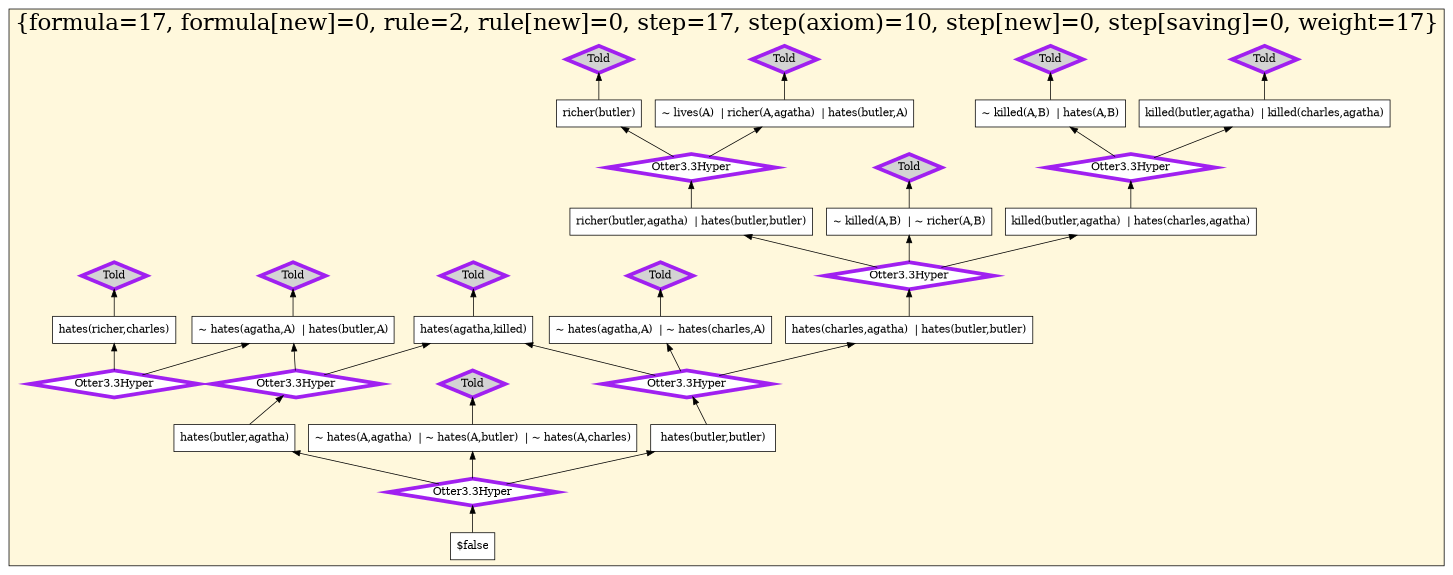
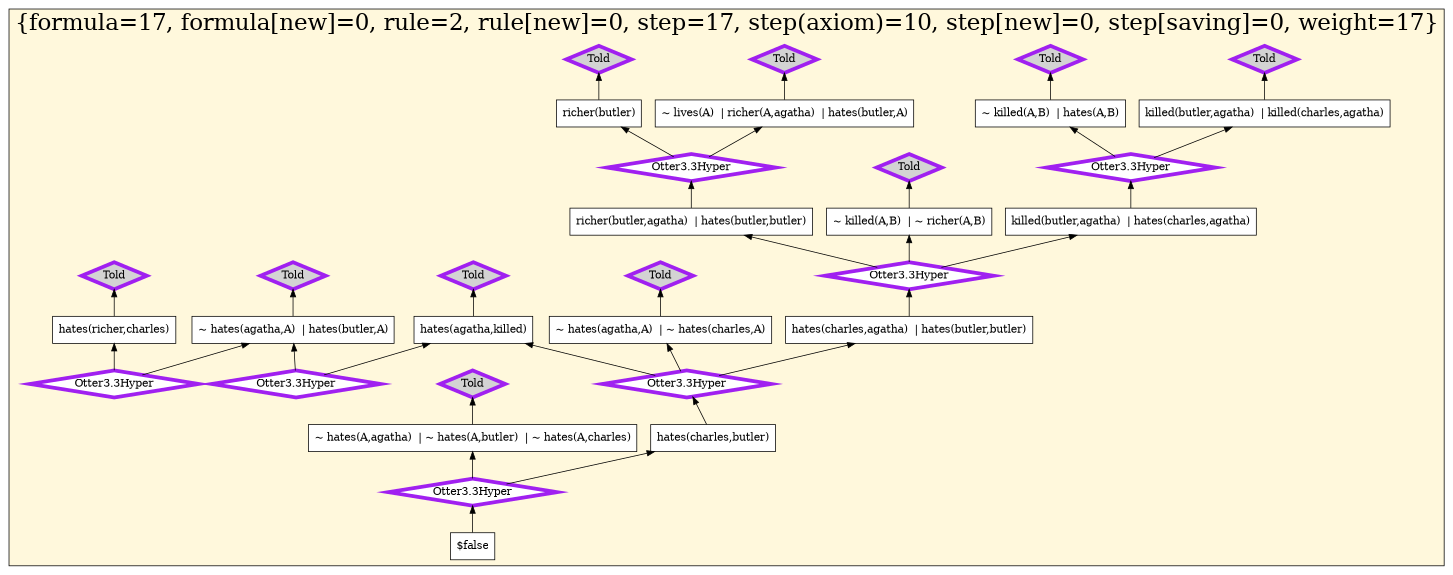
(234, 438) -> none
(713, 438) -> (713, 438)
